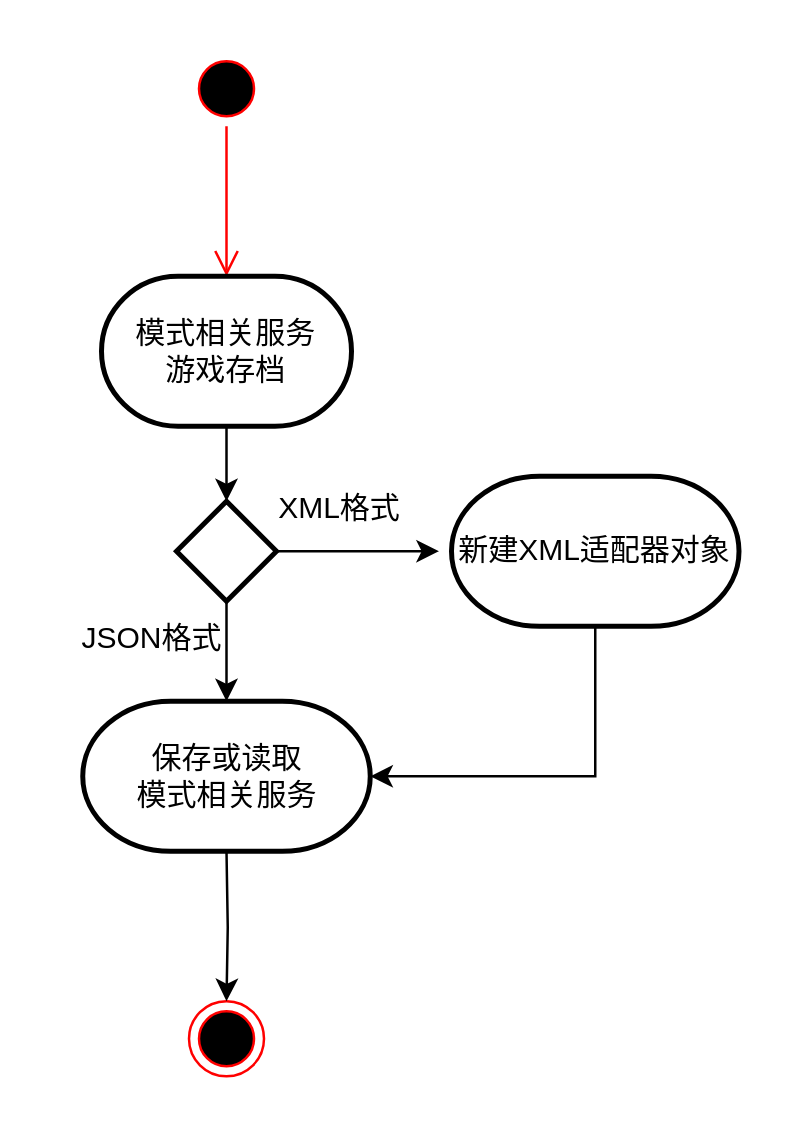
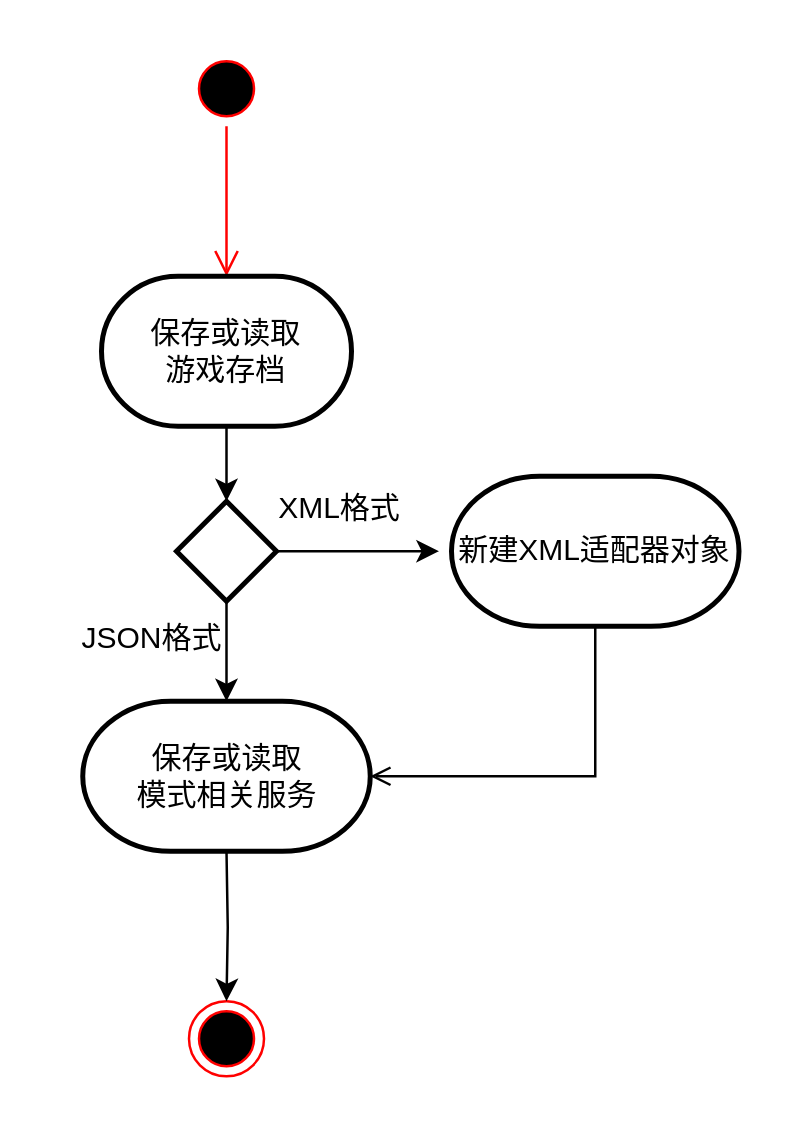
(226, 351) -> (226, 351)
(388, 776) -> (384, 776)
